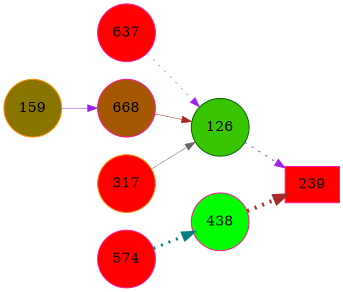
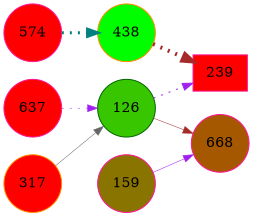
(33, 108) -> (126, 184)
(168, 117) -> (168, 124)
(220, 222) -> (126, 33)
